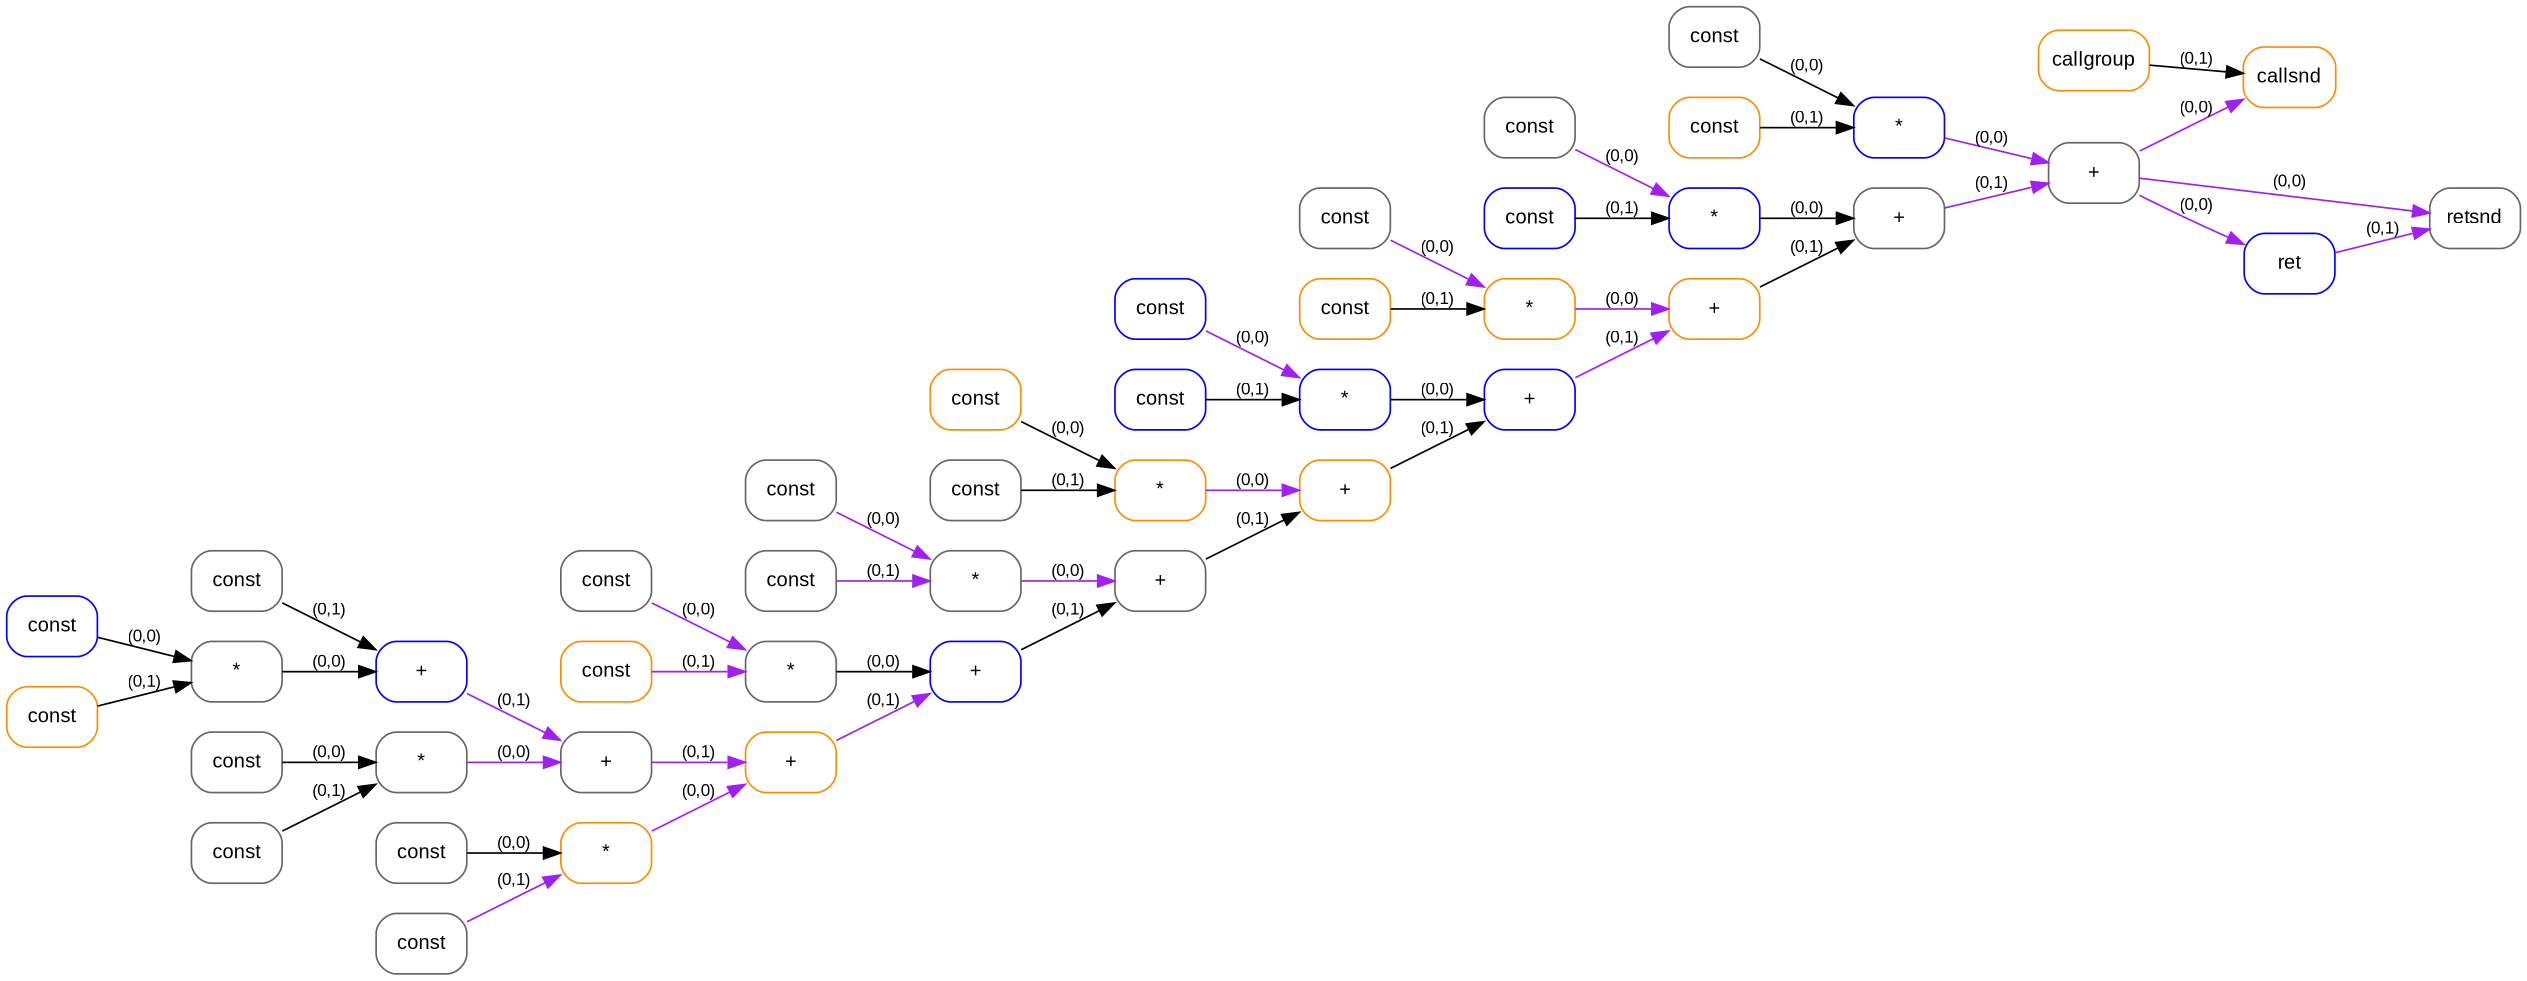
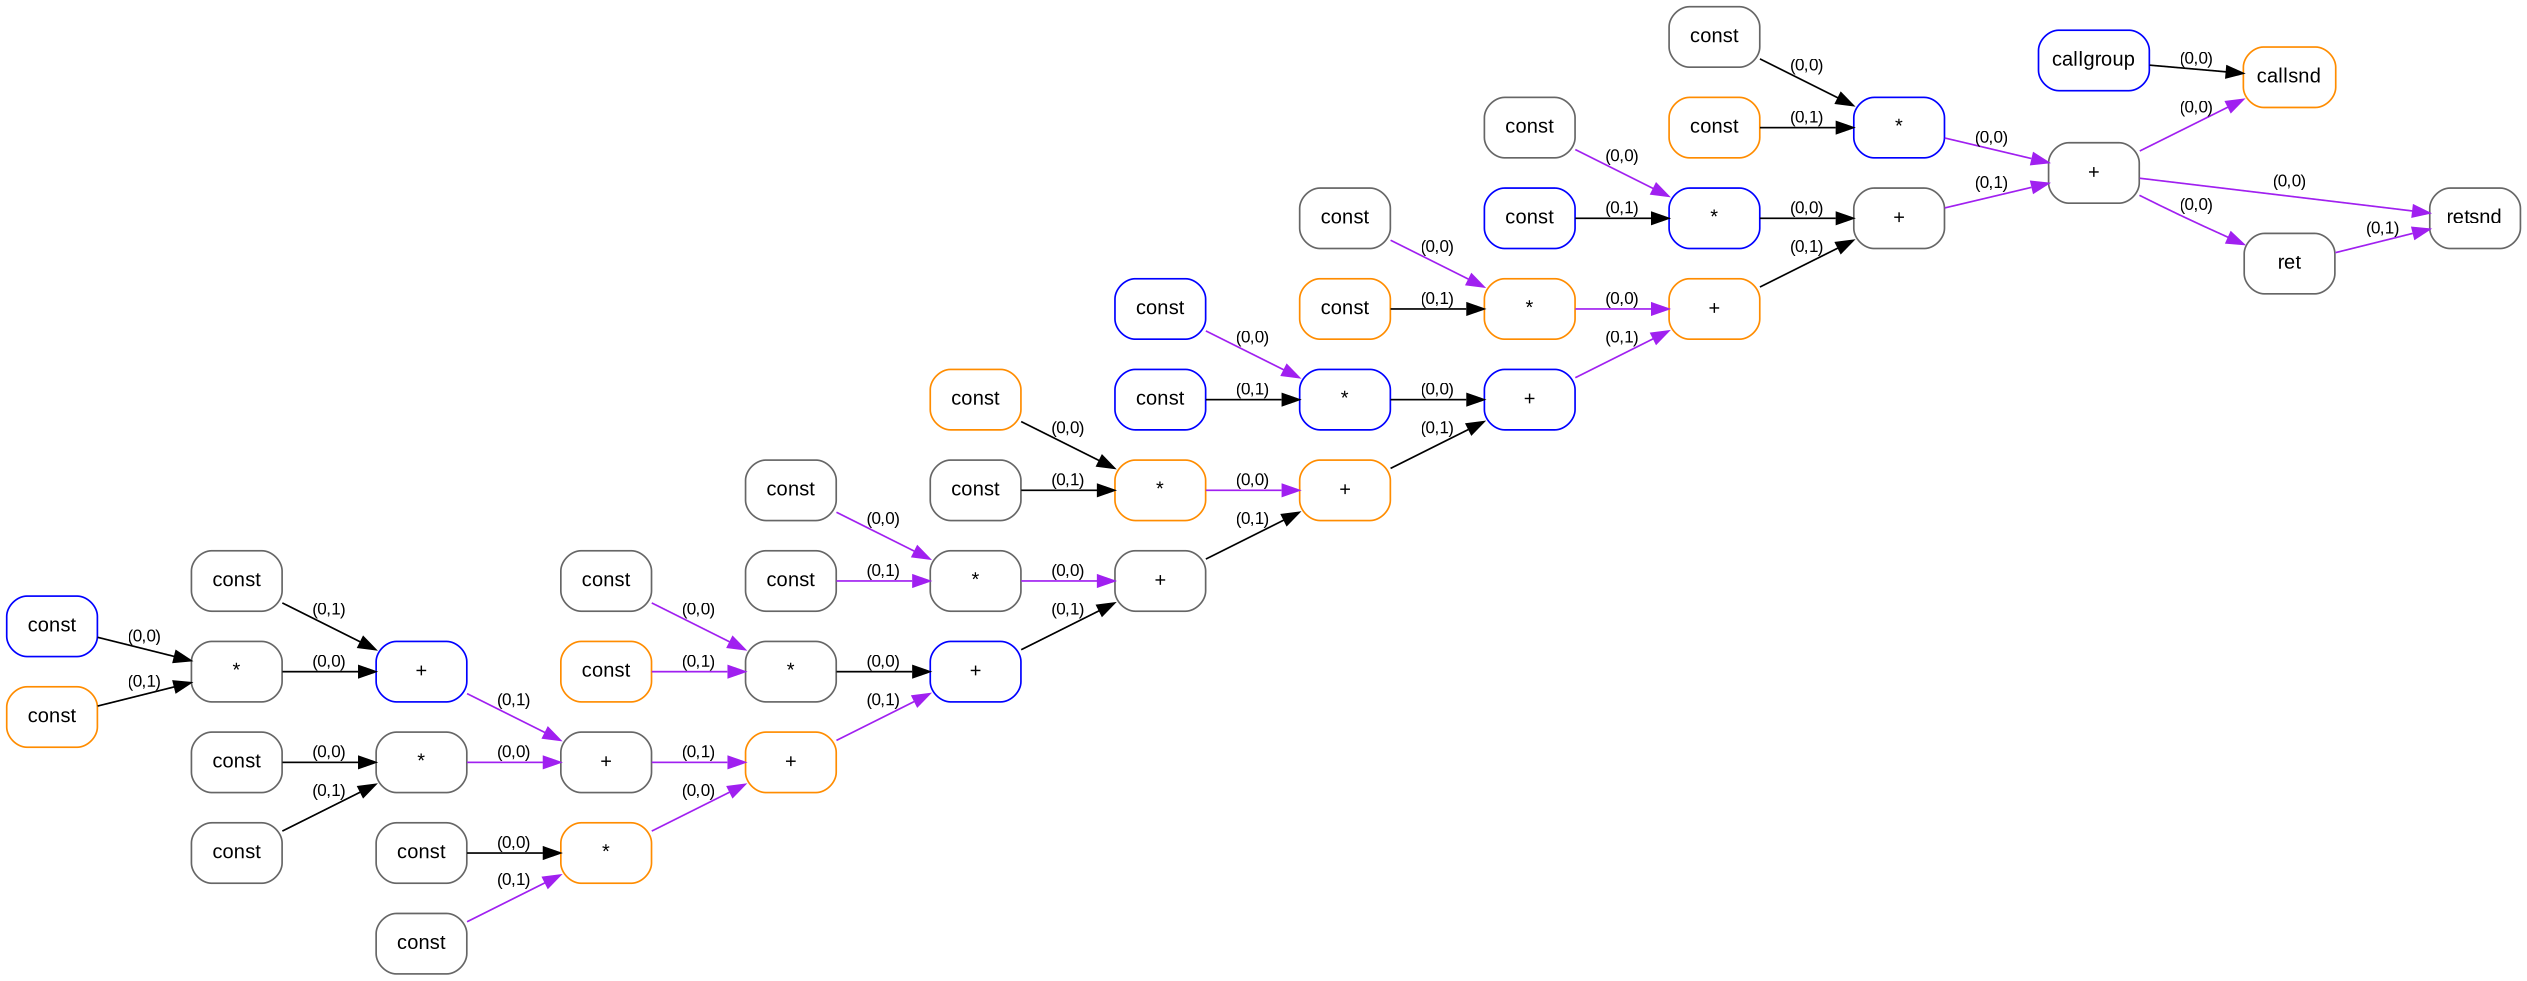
(2094, 60) -> (2094, 60)
(2196, 60) -> (2196, 60)
(2290, 264) -> (2290, 264)
